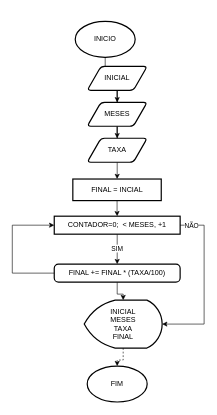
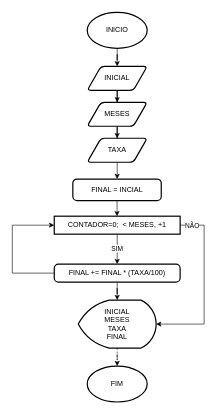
(105, 39) -> (117, 30)
(117, 190) -> (117, 190)
(123, 324) -> (117, 324)
